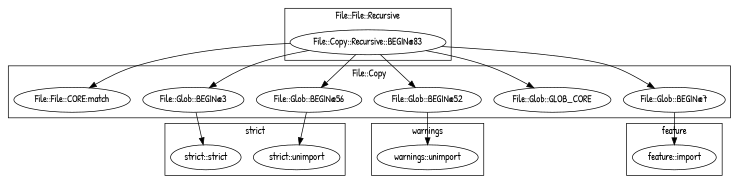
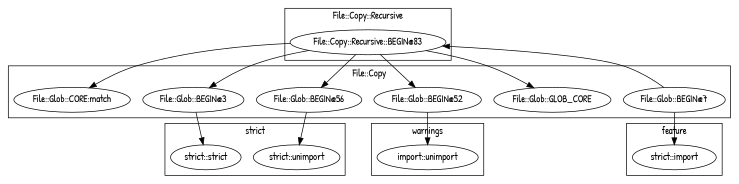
(368, 16) -> (368, 16)
(548, 55) -> (560, 55)
(72, 100) -> (72, 100)
(428, 157) -> (428, 157)
(674, 157) -> (674, 157)
